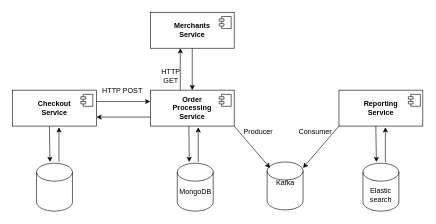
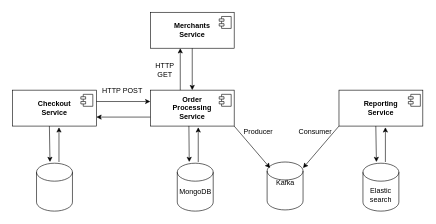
(171, 77) -> (165, 71)
